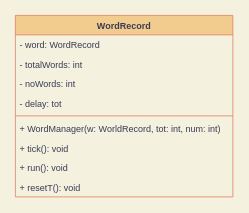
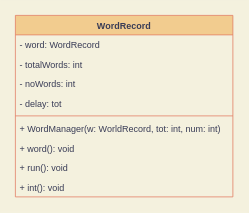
(49, 149) -> (50, 149)
(55, 188) -> (46, 188)
